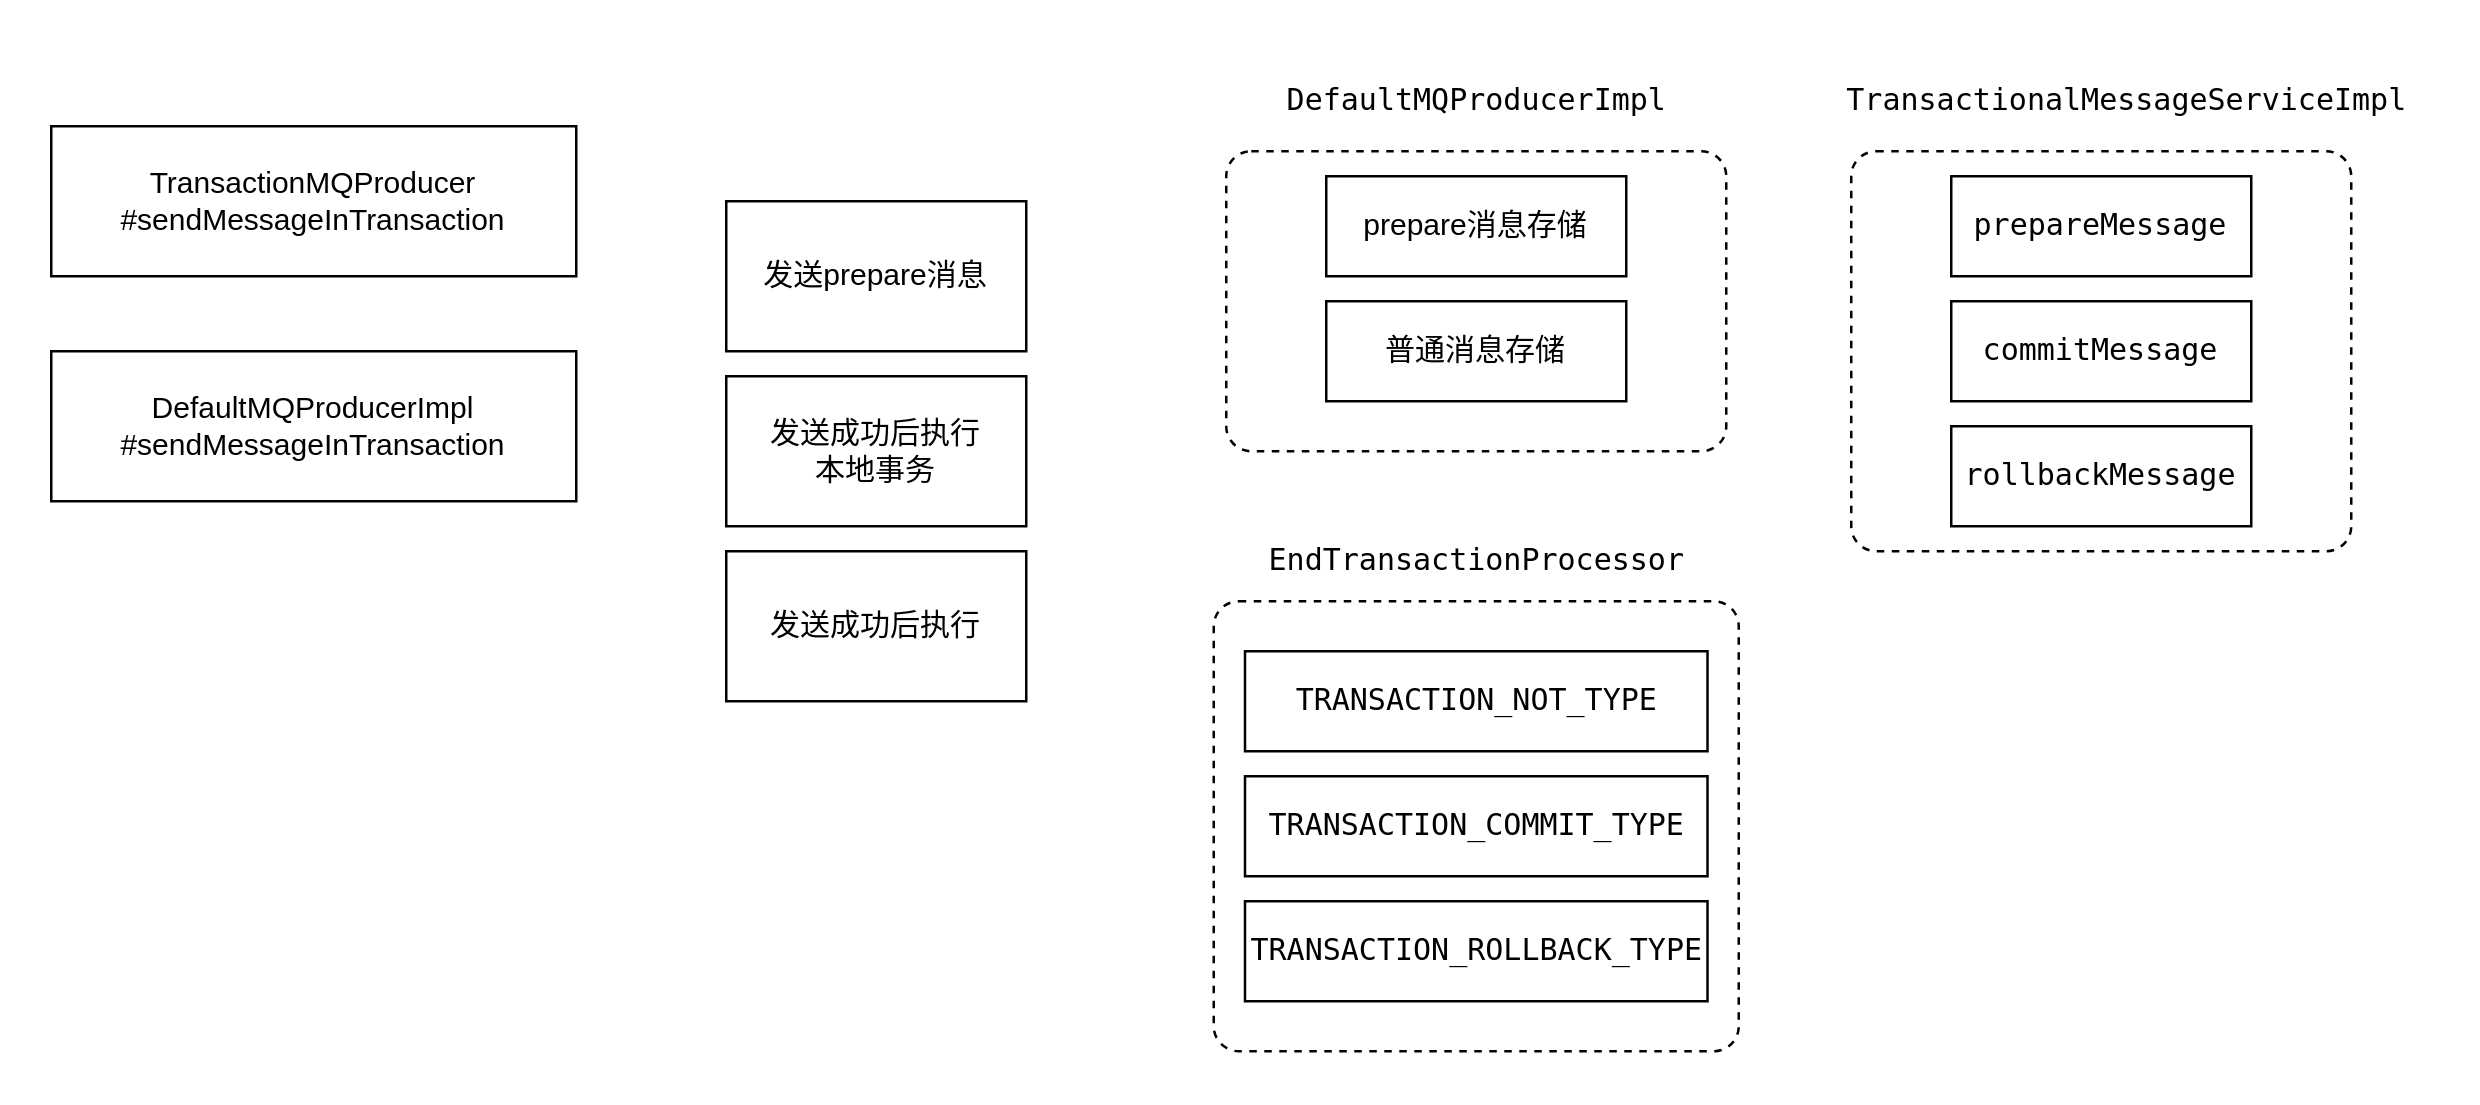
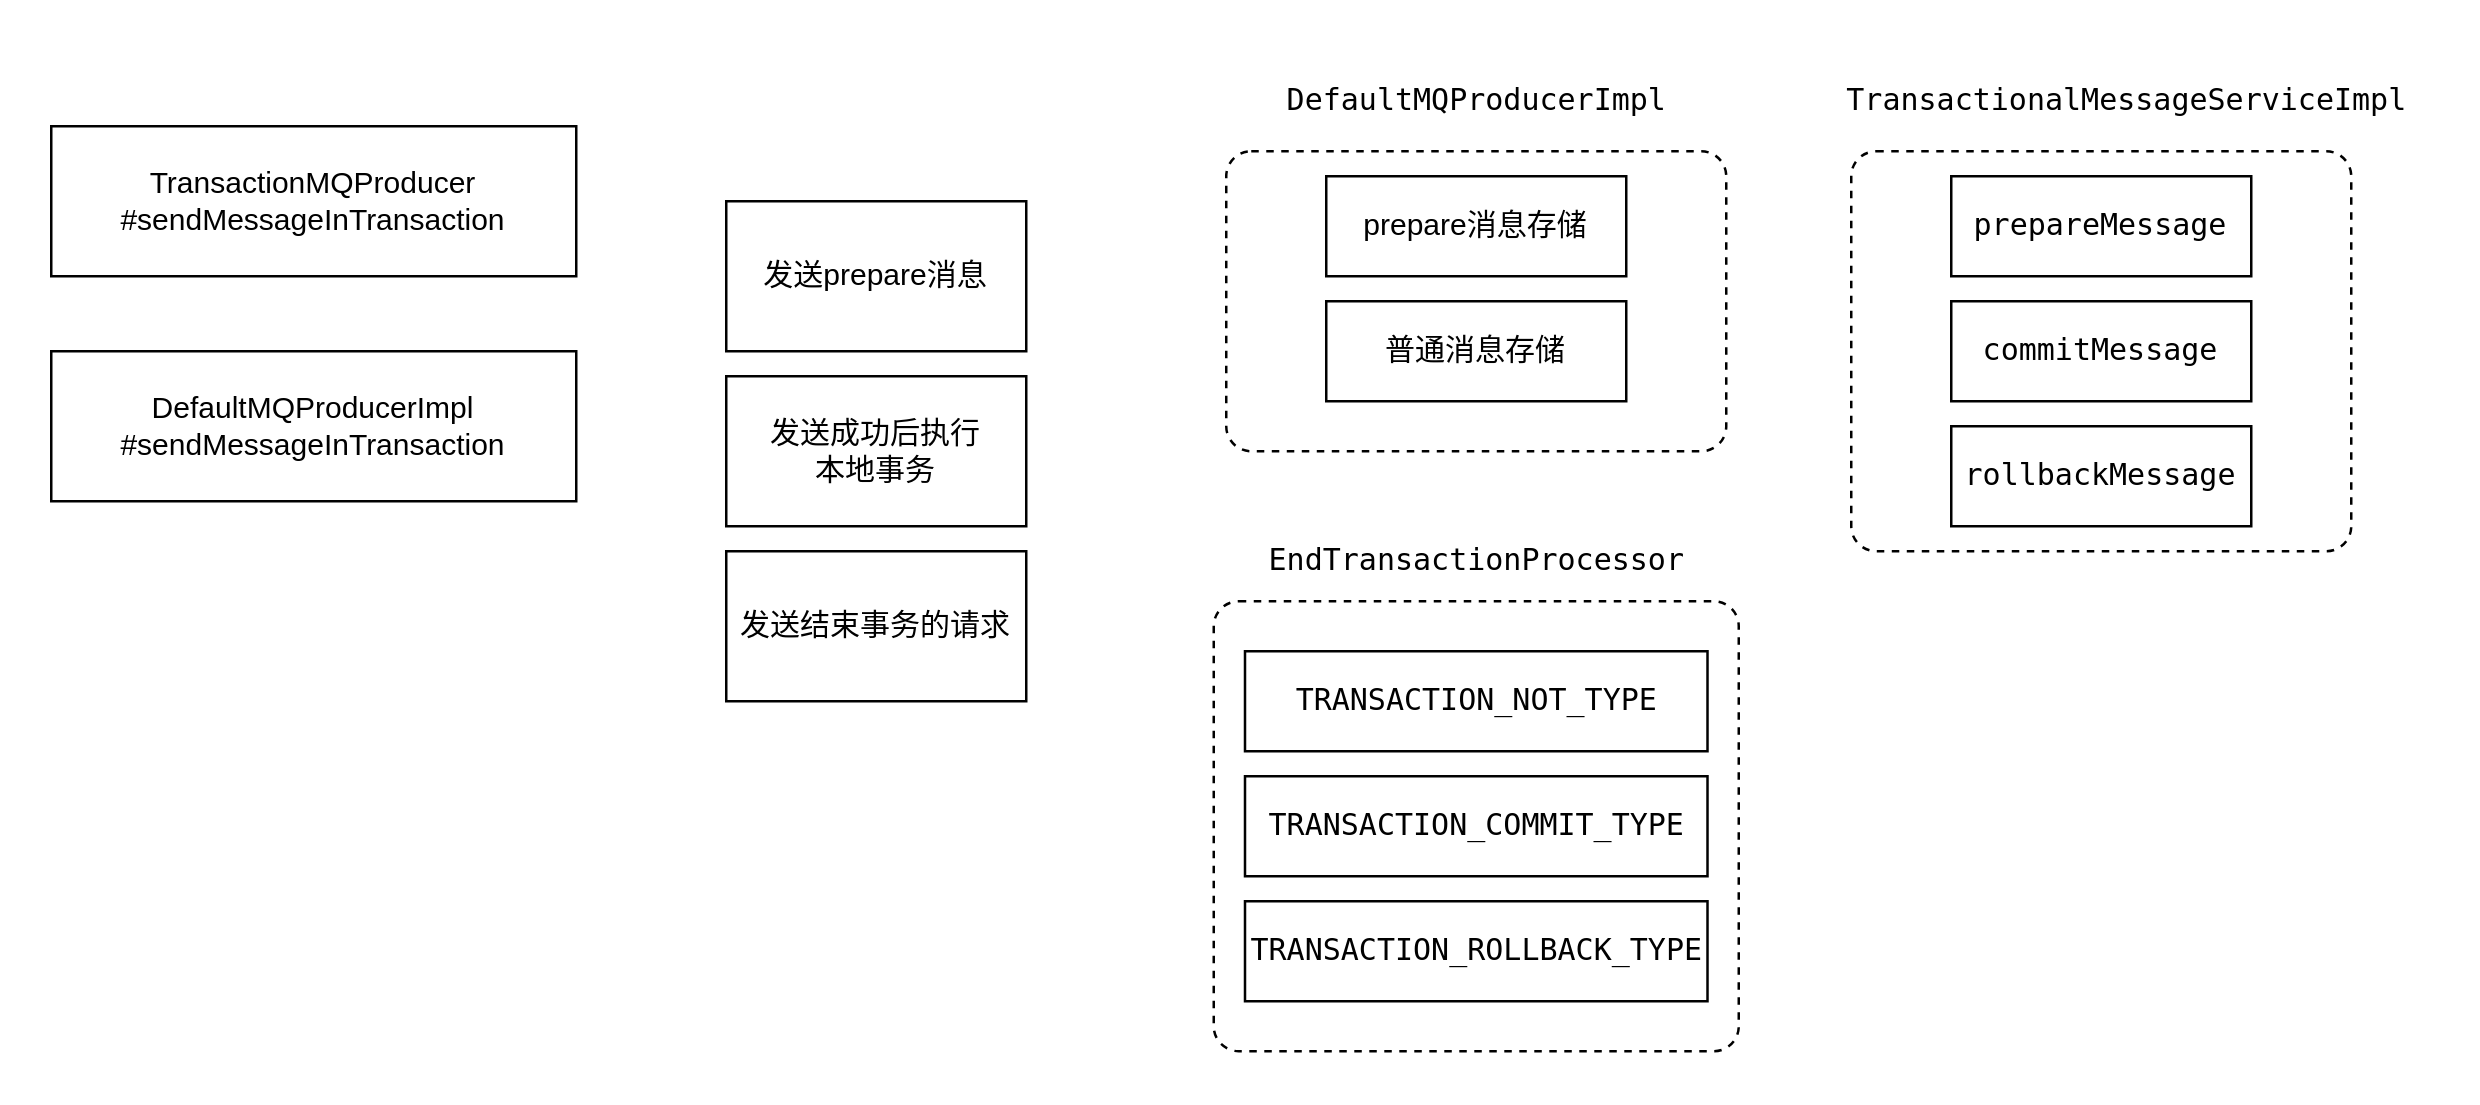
(876, 626) -> (876, 626)
